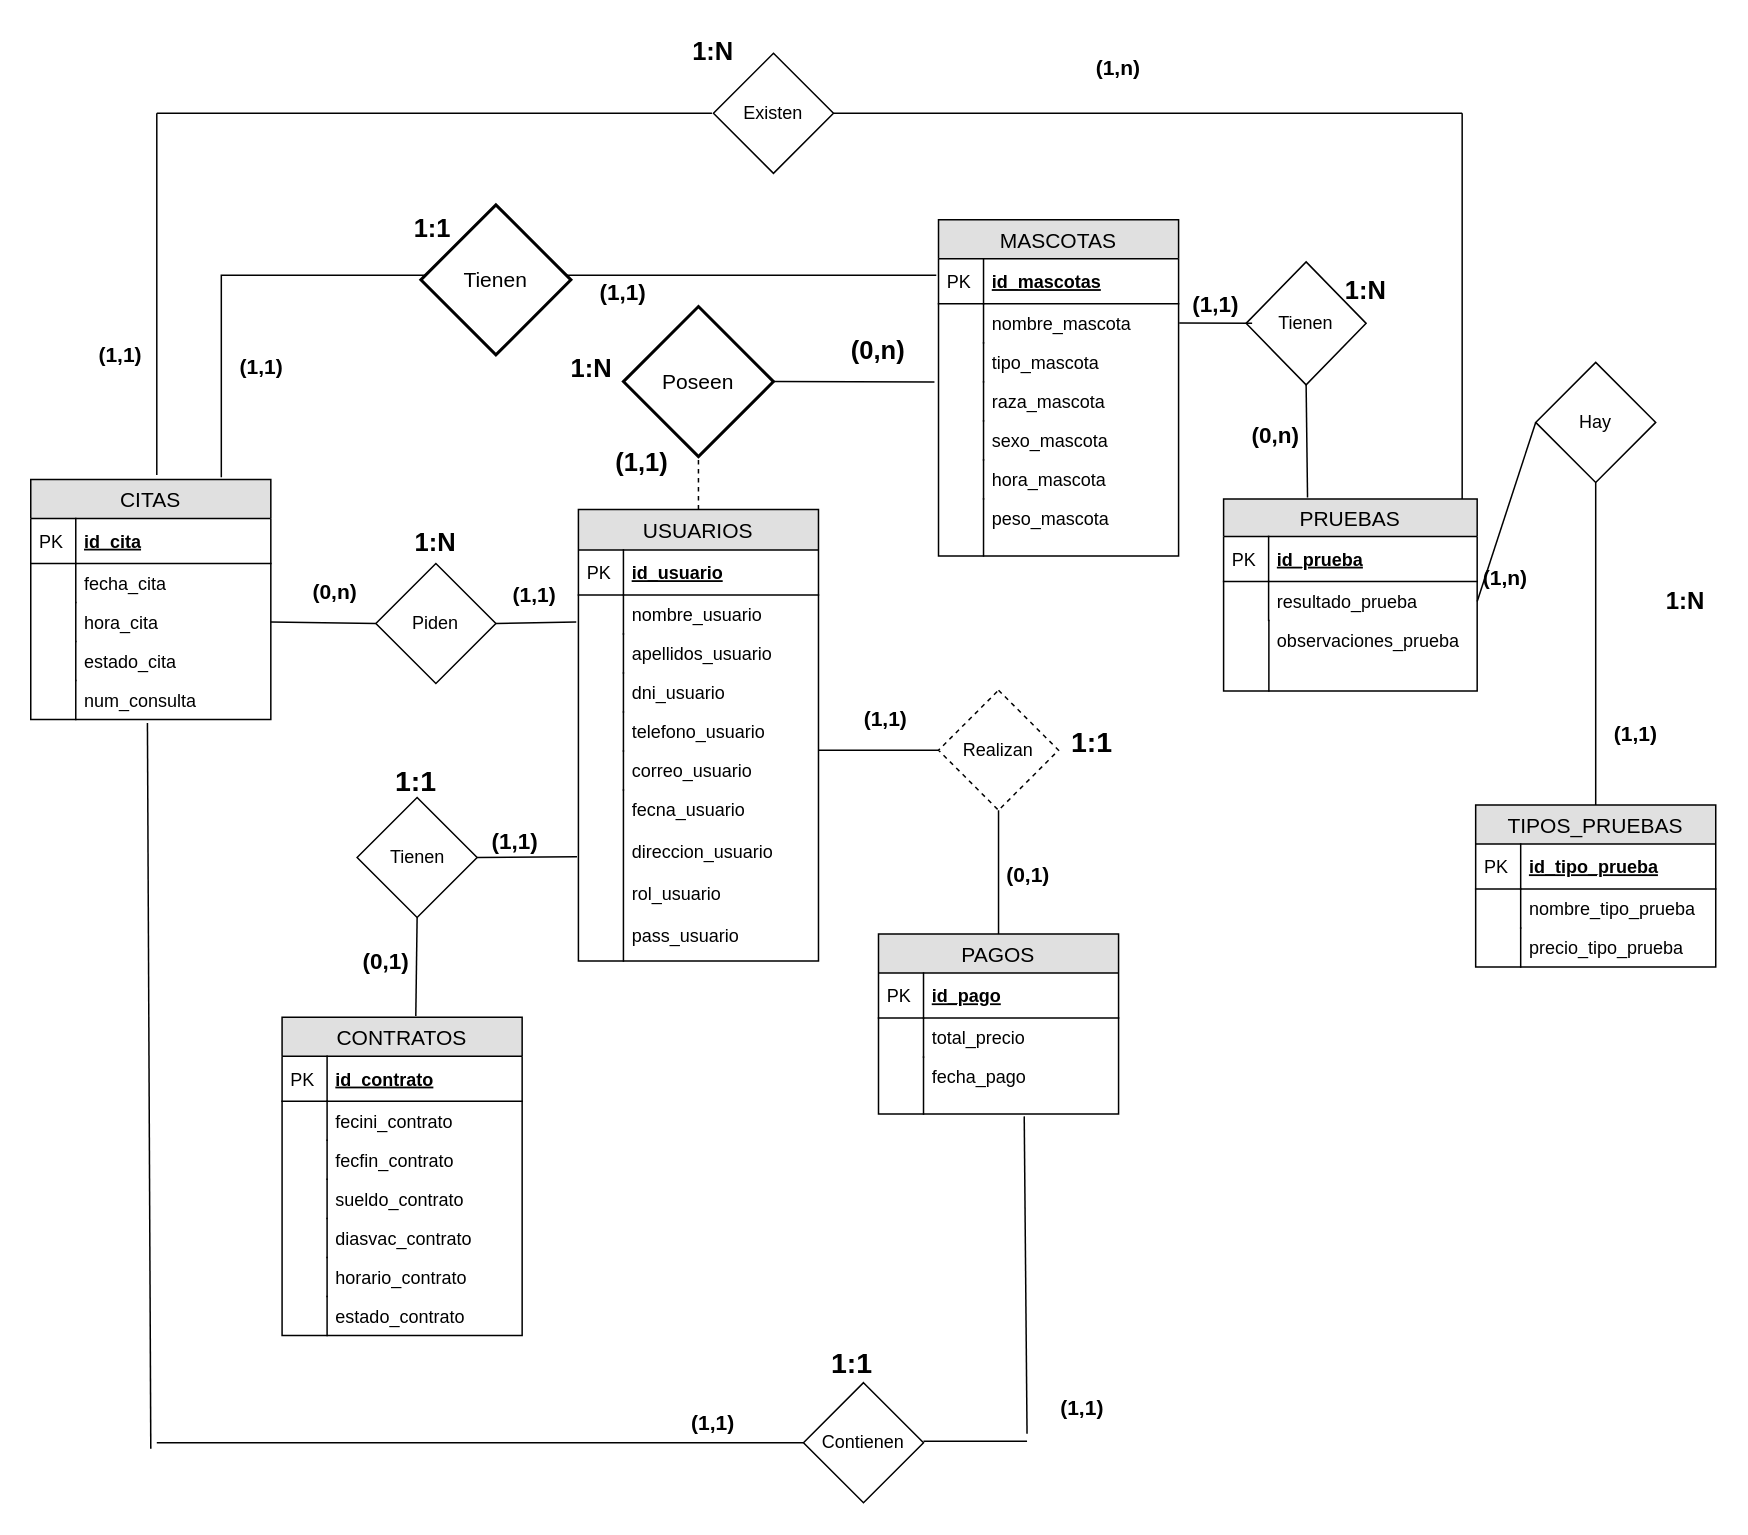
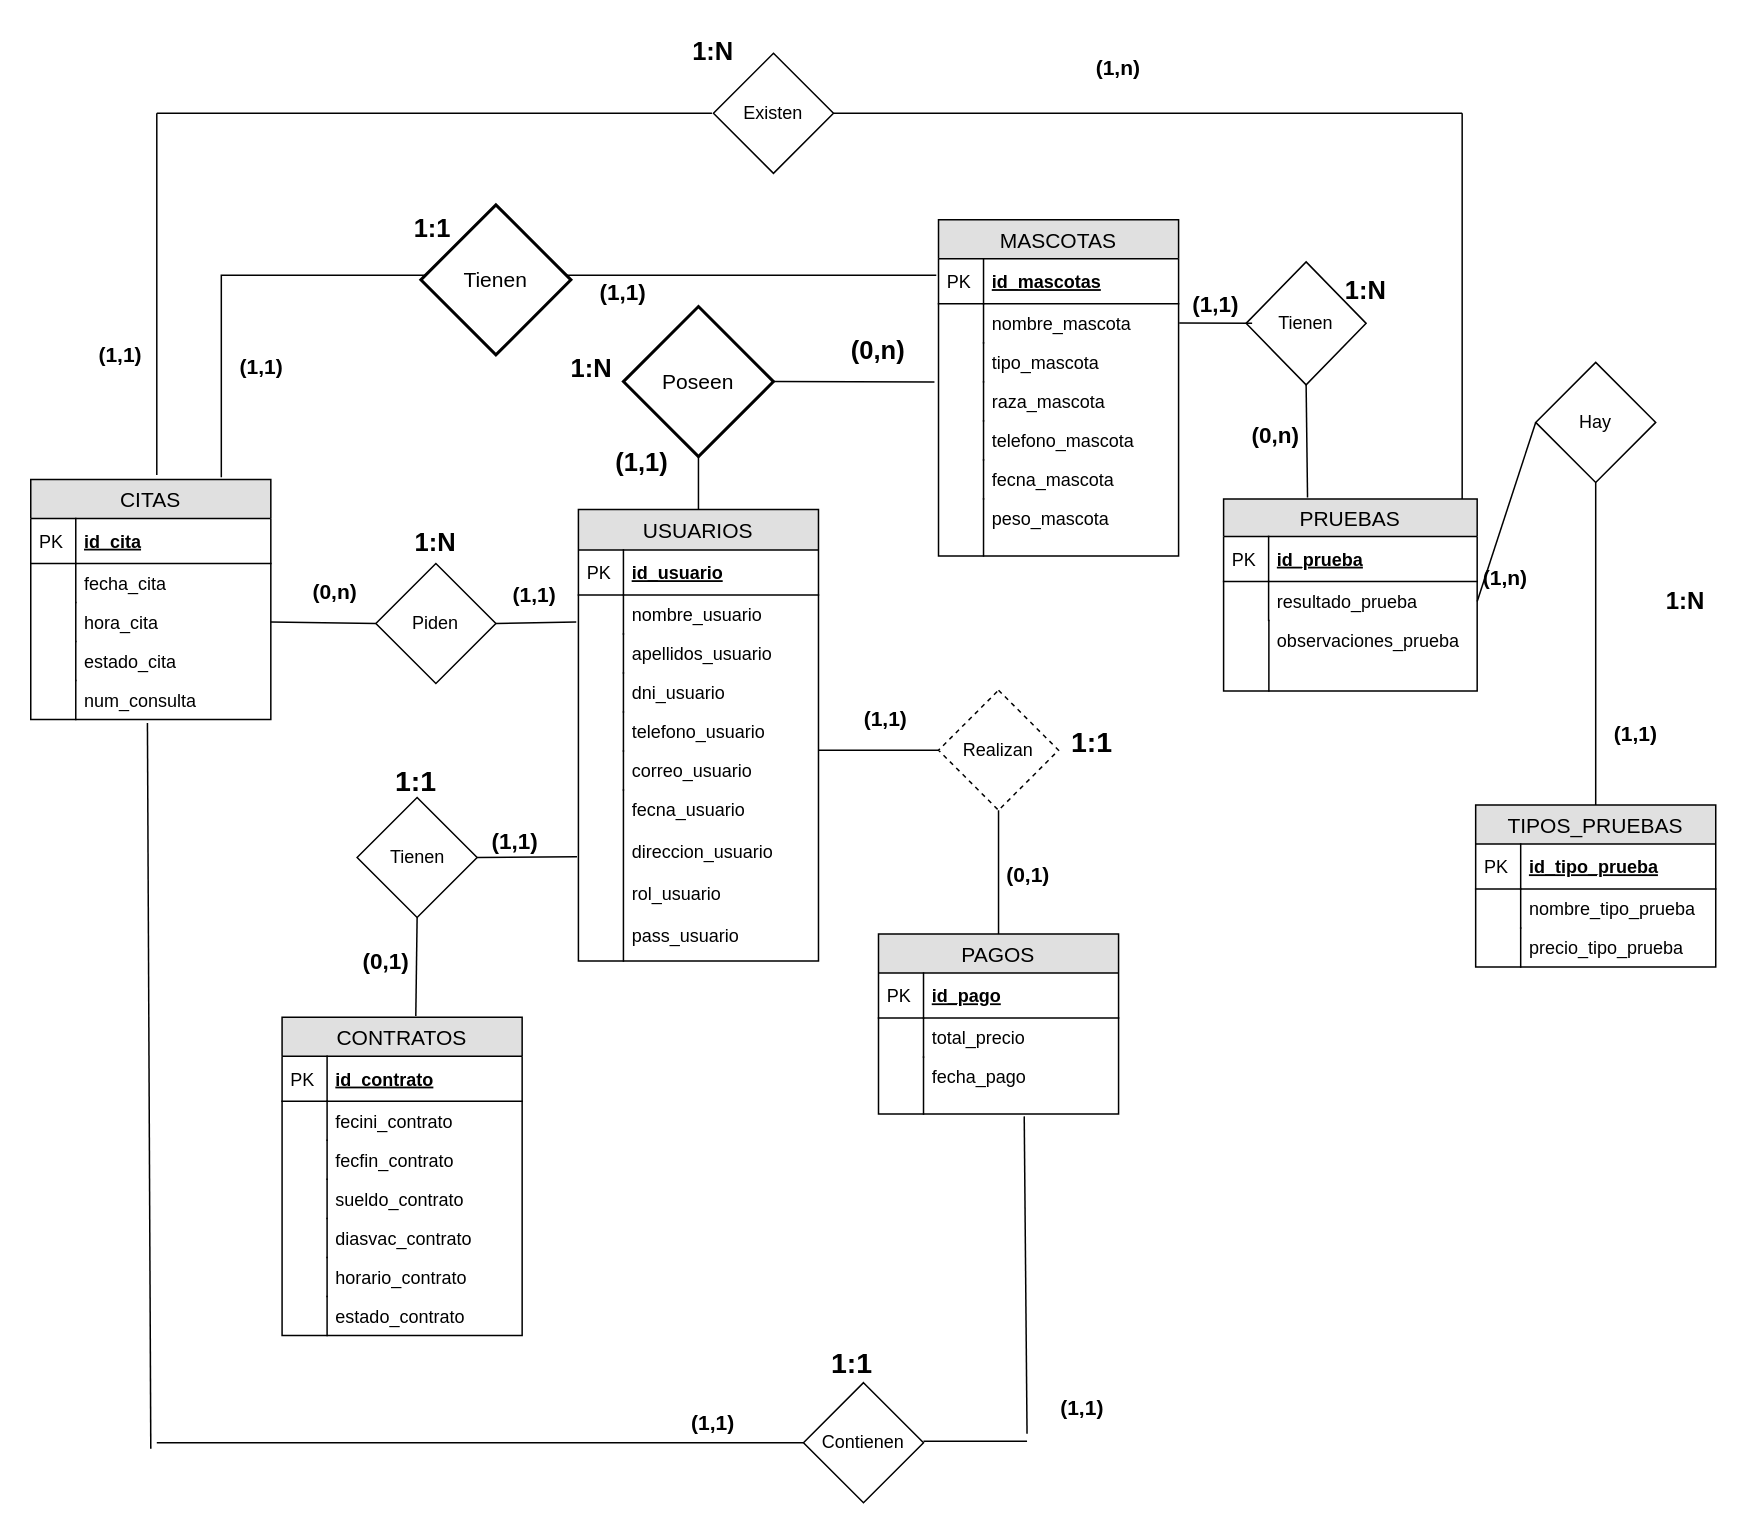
(1052, 441) -> (1070, 441)
(1052, 480) -> (1057, 480)
(698, 482) -> (698, 482)
